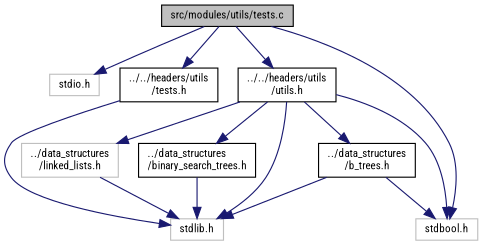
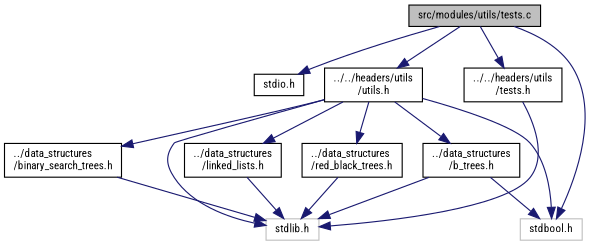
(74, 85) -> (279, 85)
(70, 160) -> (233, 160)
none -> (352, 160)
